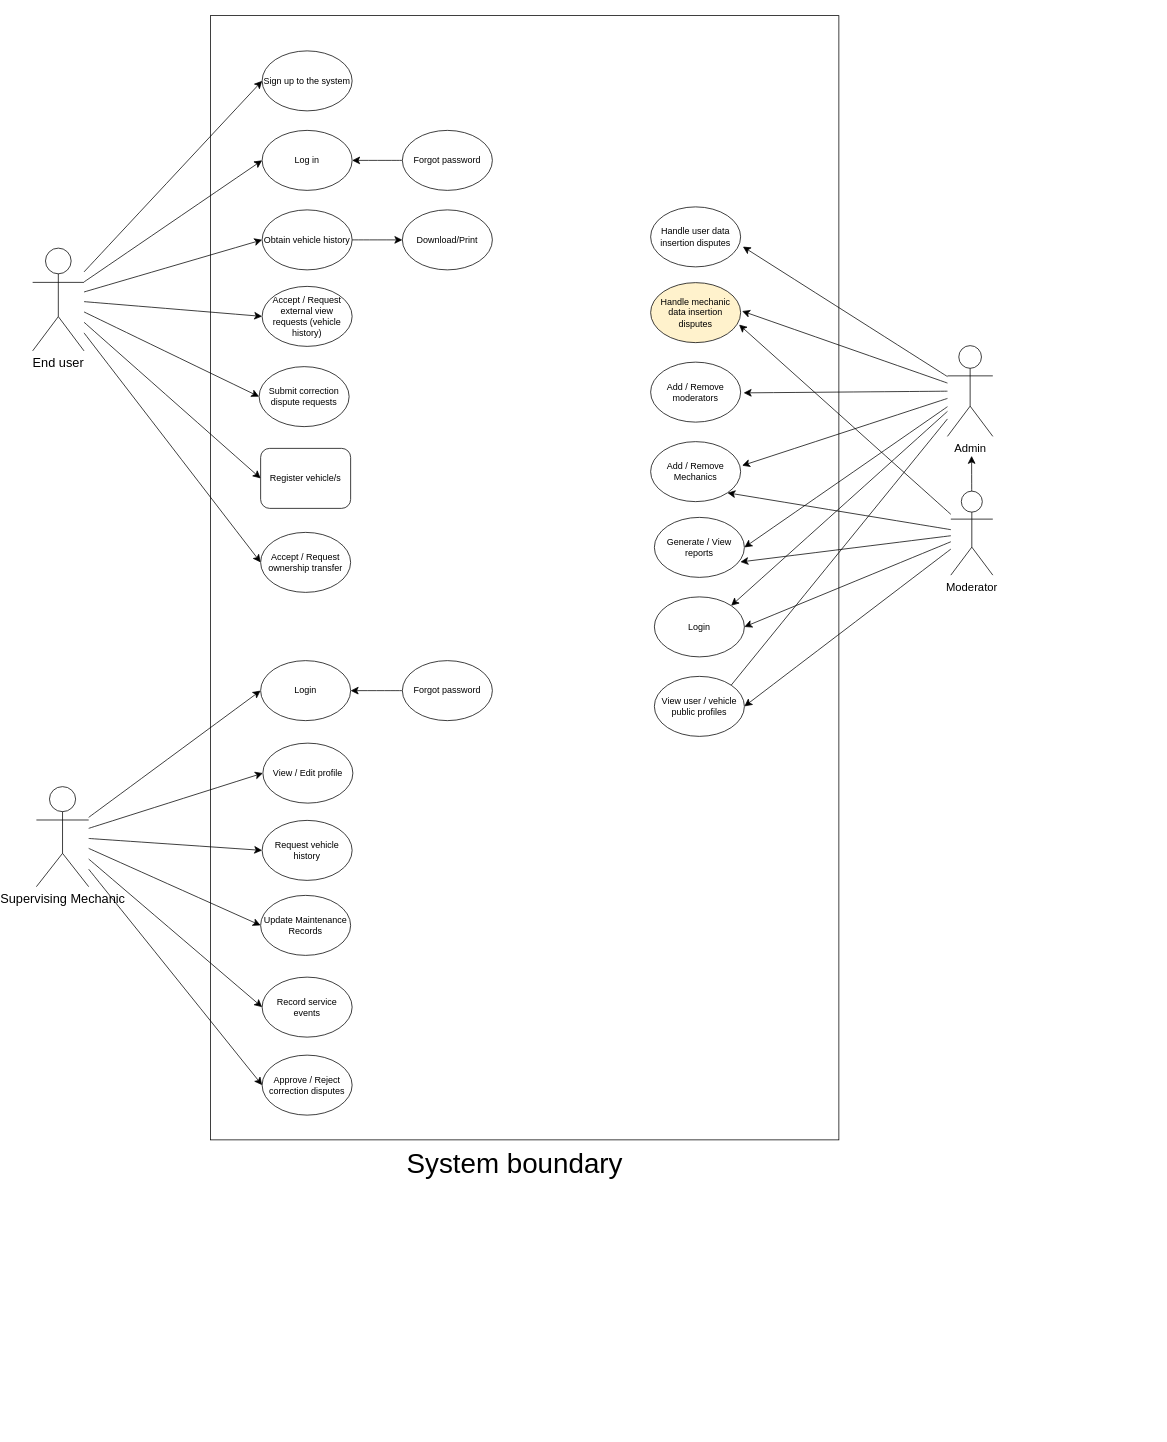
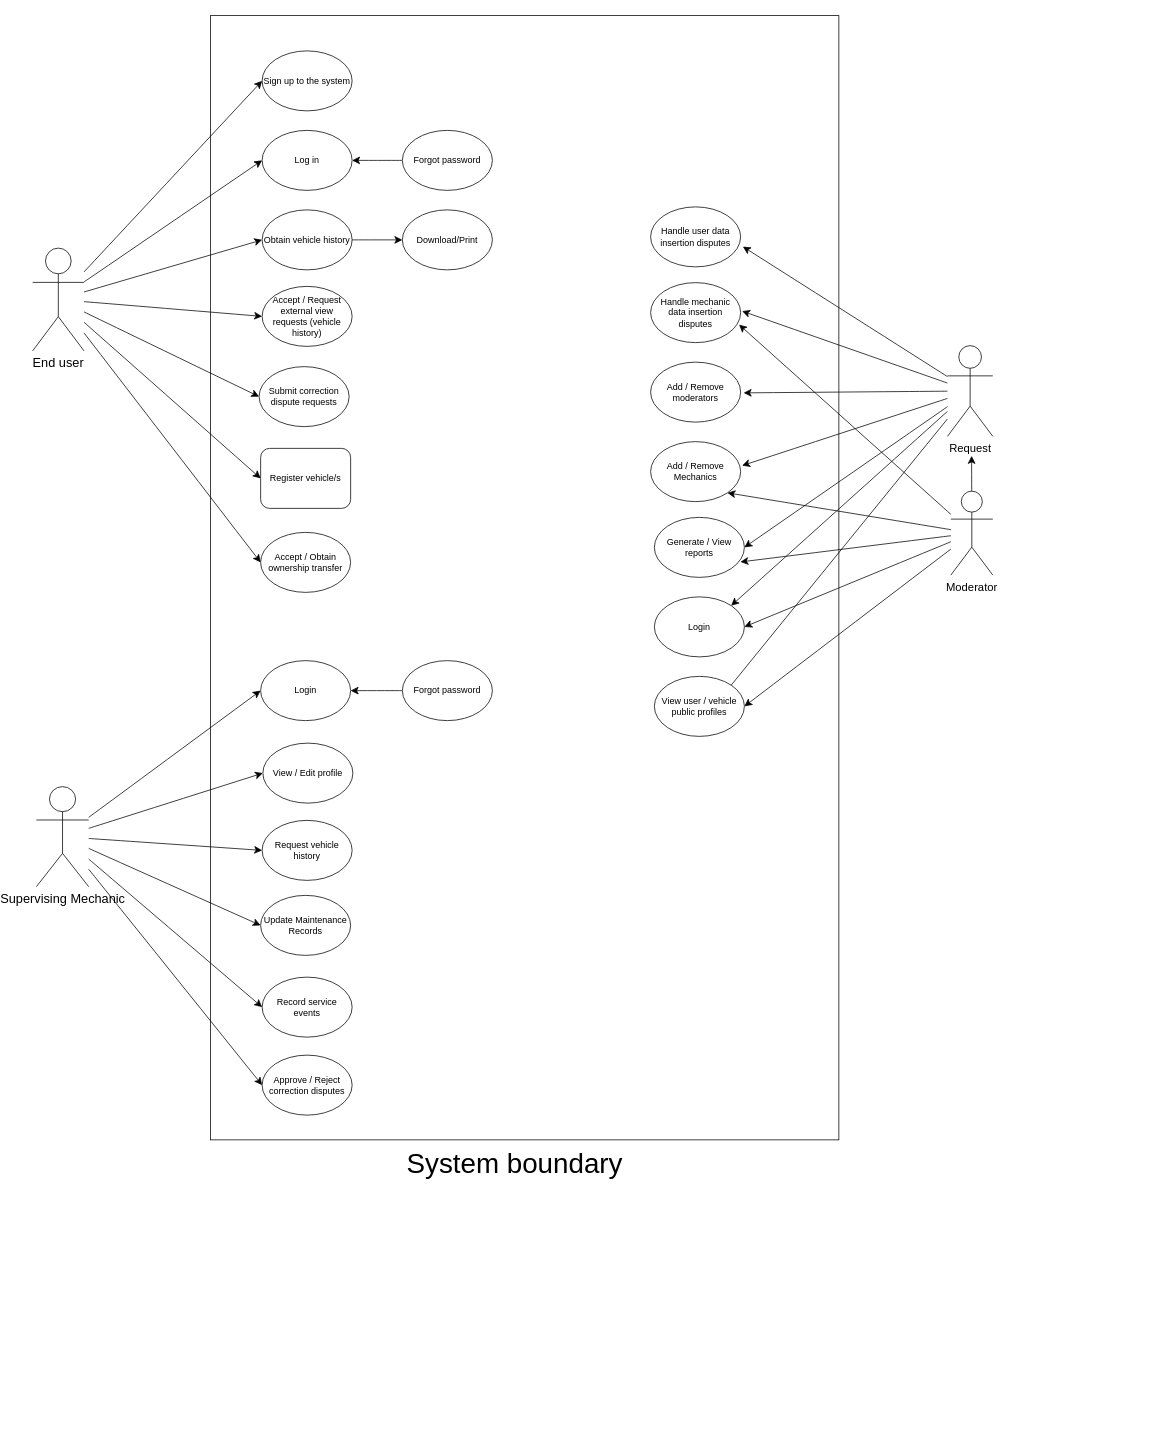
(696, 312) -> (696, 312)
(971, 447) -> (971, 447)
(306, 562) -> (306, 562)
